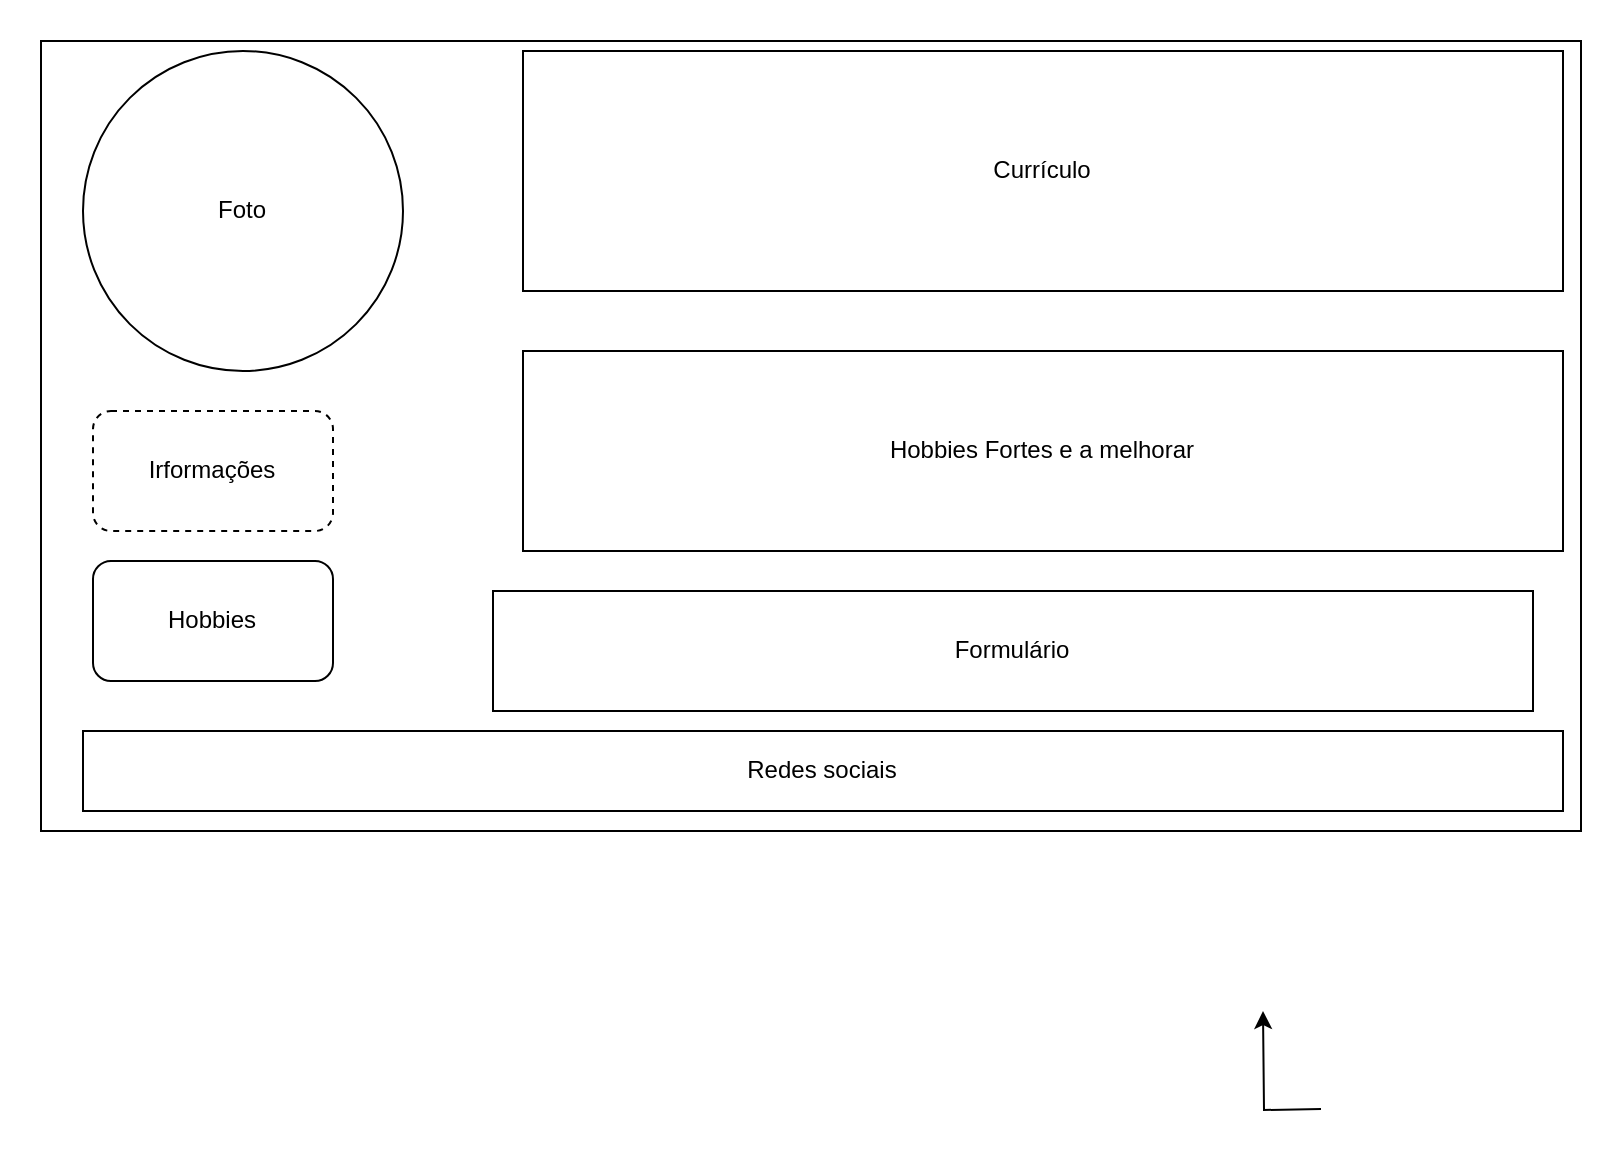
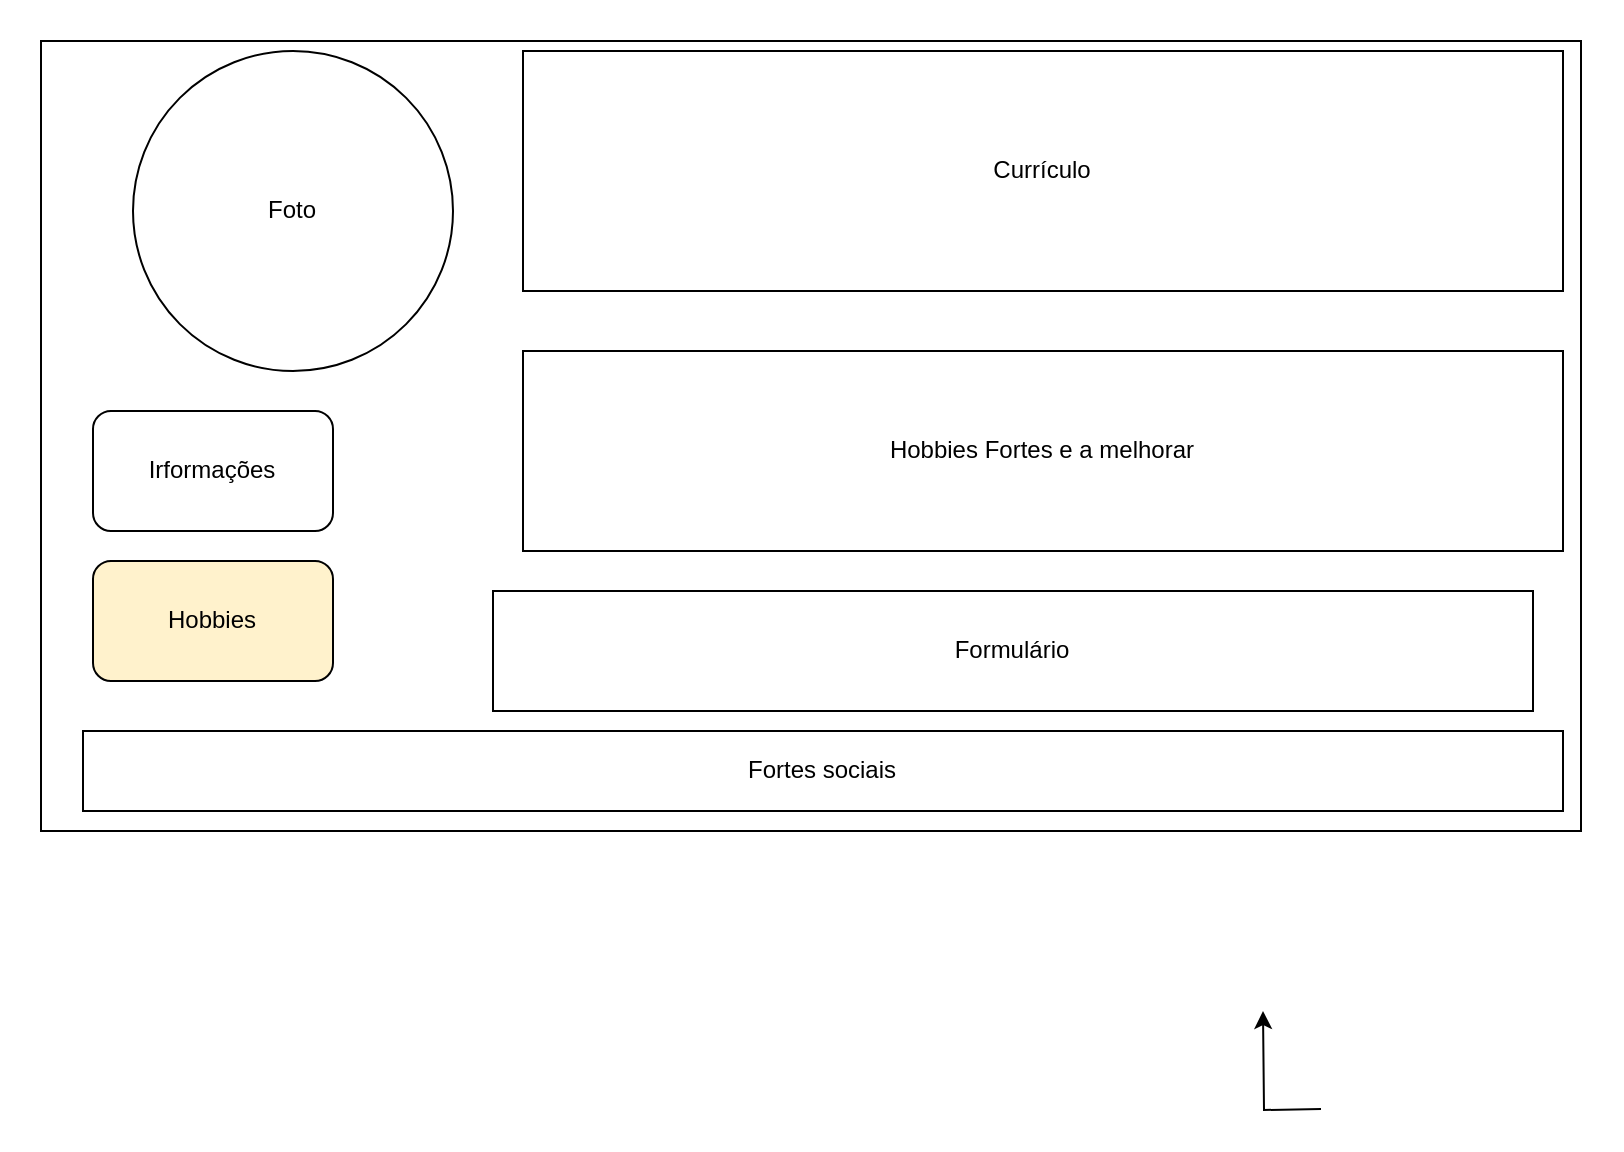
(243, 211) -> (293, 211)
(213, 471) -> (213, 471)
(213, 621) -> (213, 621)
(823, 771) -> (823, 771)
